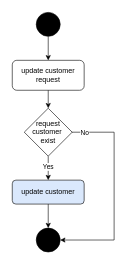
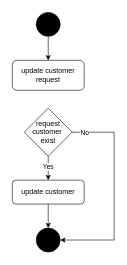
(48, 102) -> none
(48, 192) -> (48, 192)
